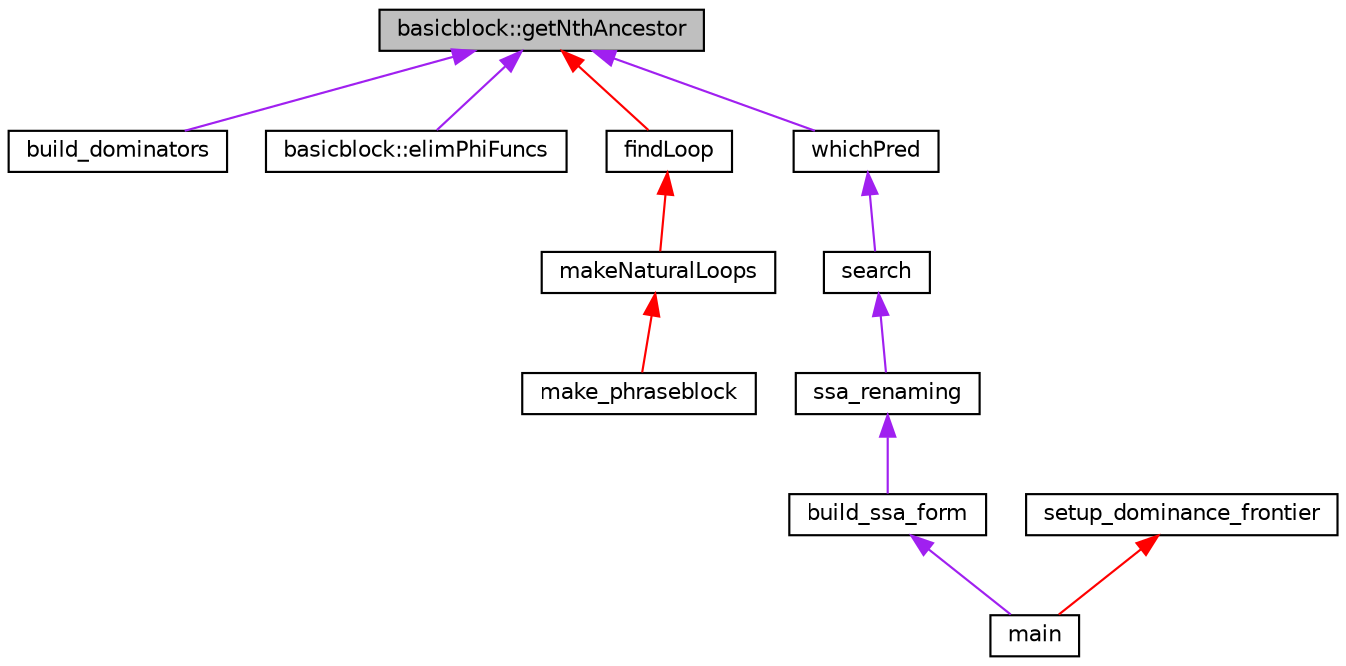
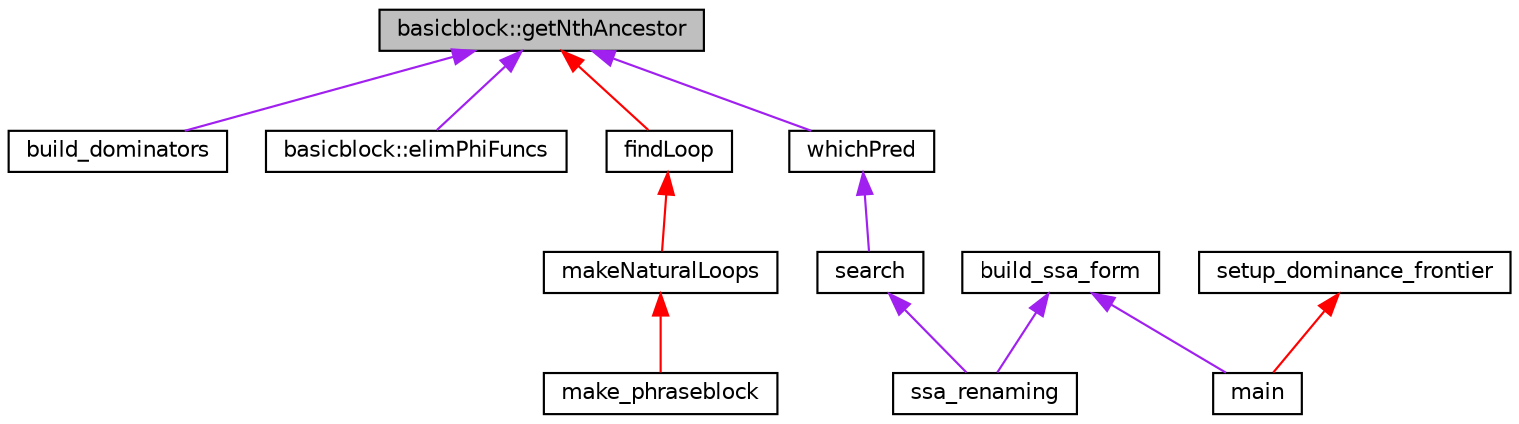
(888, 465) -> (1017, 342)
